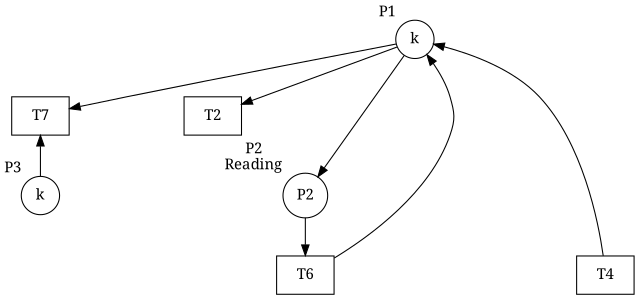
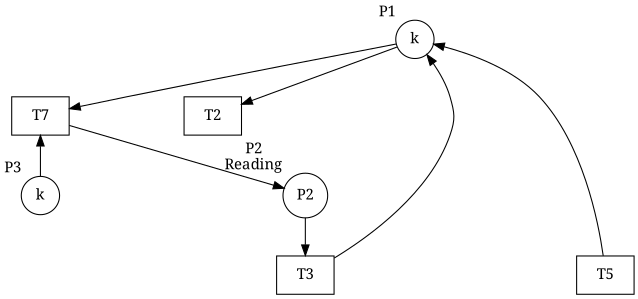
(364, 112) -> (172, 155)
(305, 275) -> (305, 275)
(605, 275) -> (605, 275)
